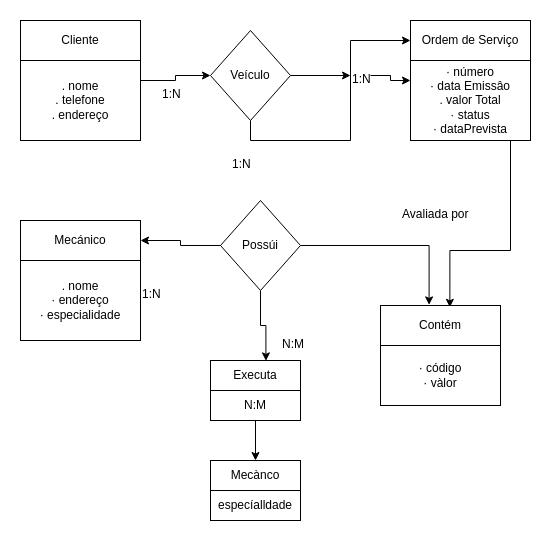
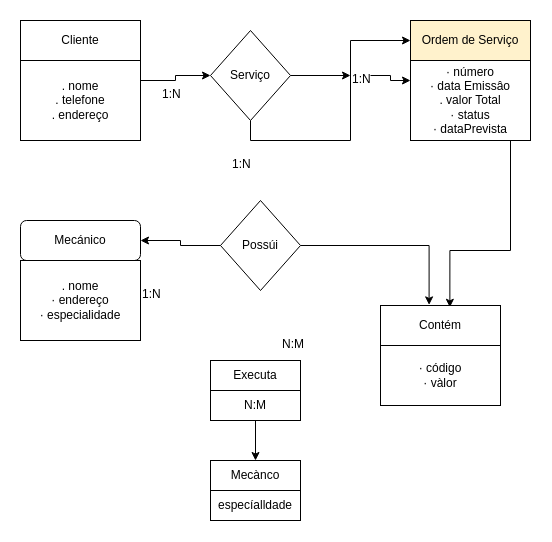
(471, 41) -> (471, 41)
(251, 76) -> (251, 76)
(451, 221) -> none
(81, 241) -> (81, 241)
(261, 325) -> none
